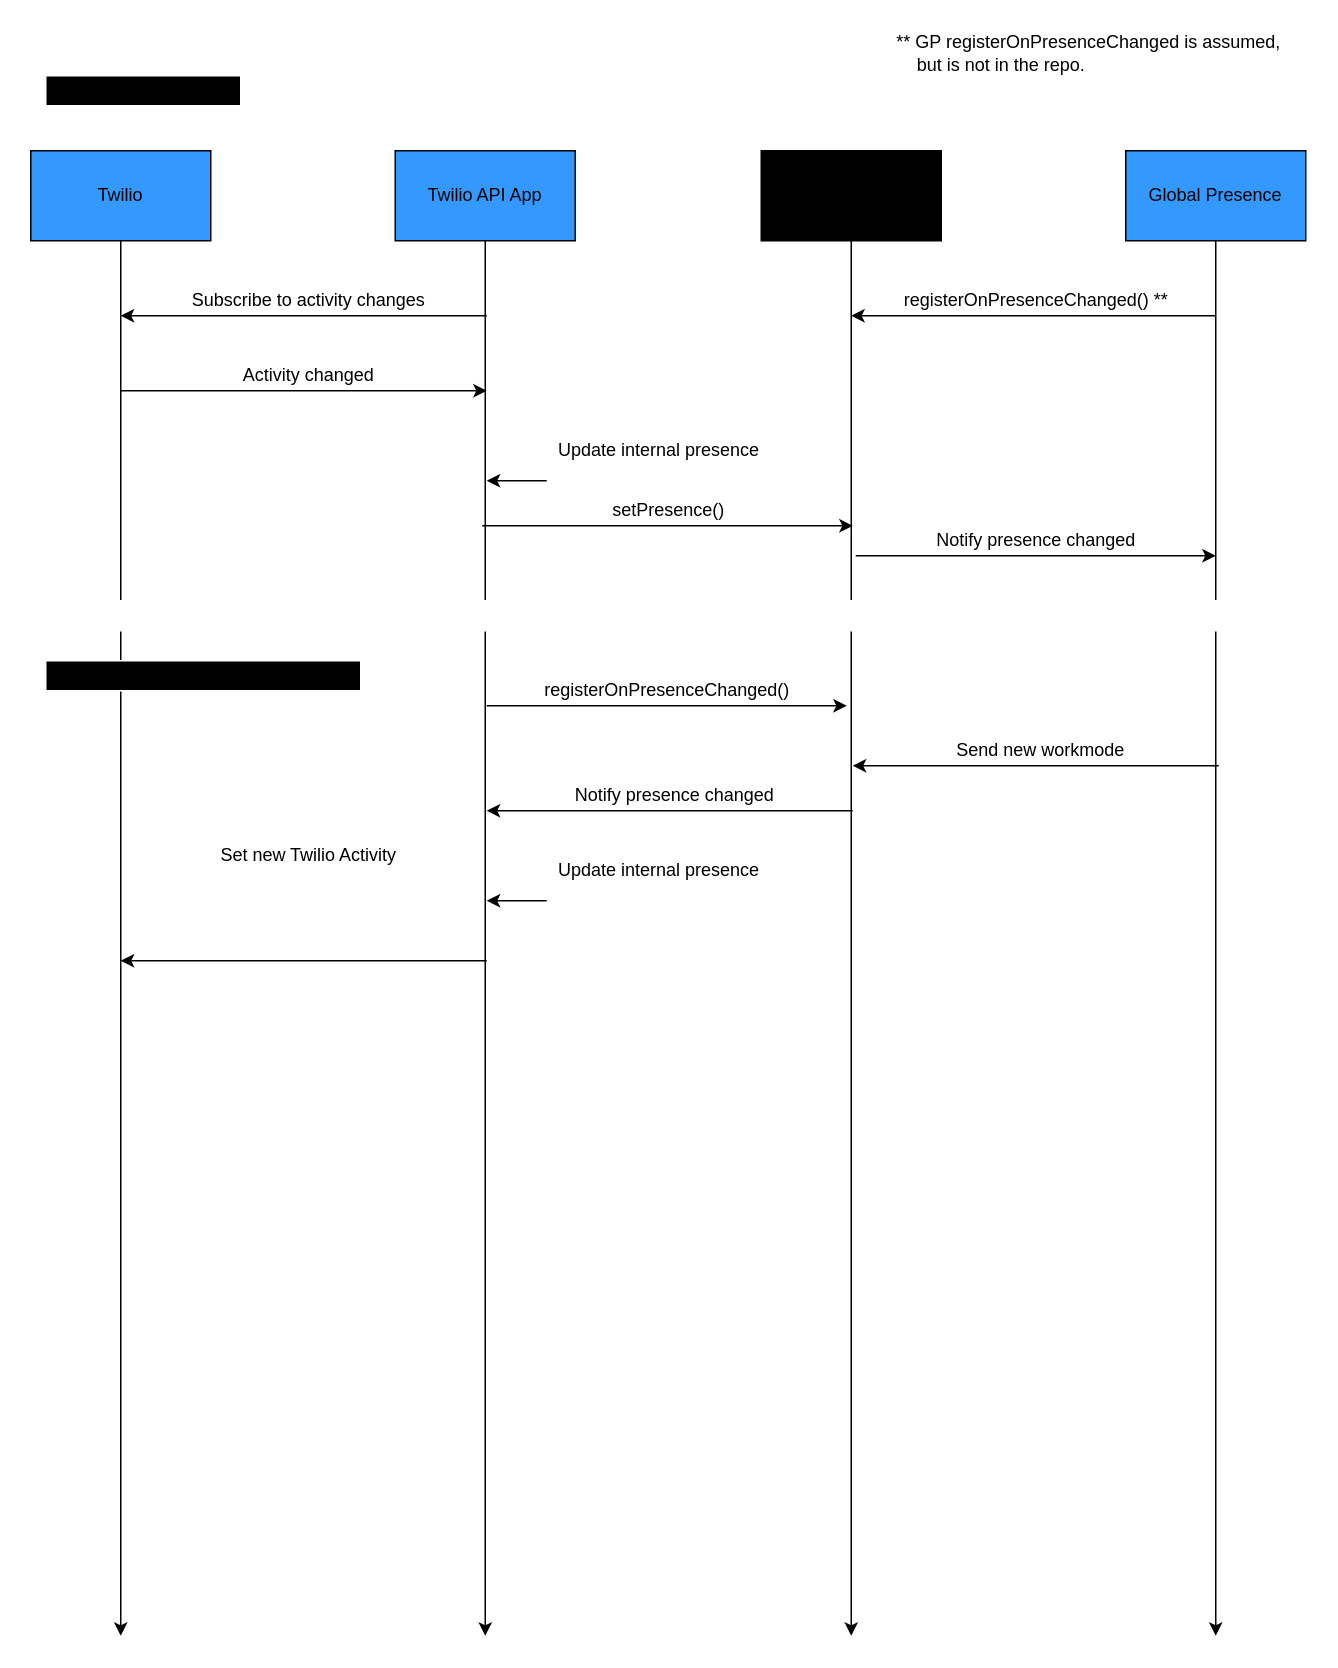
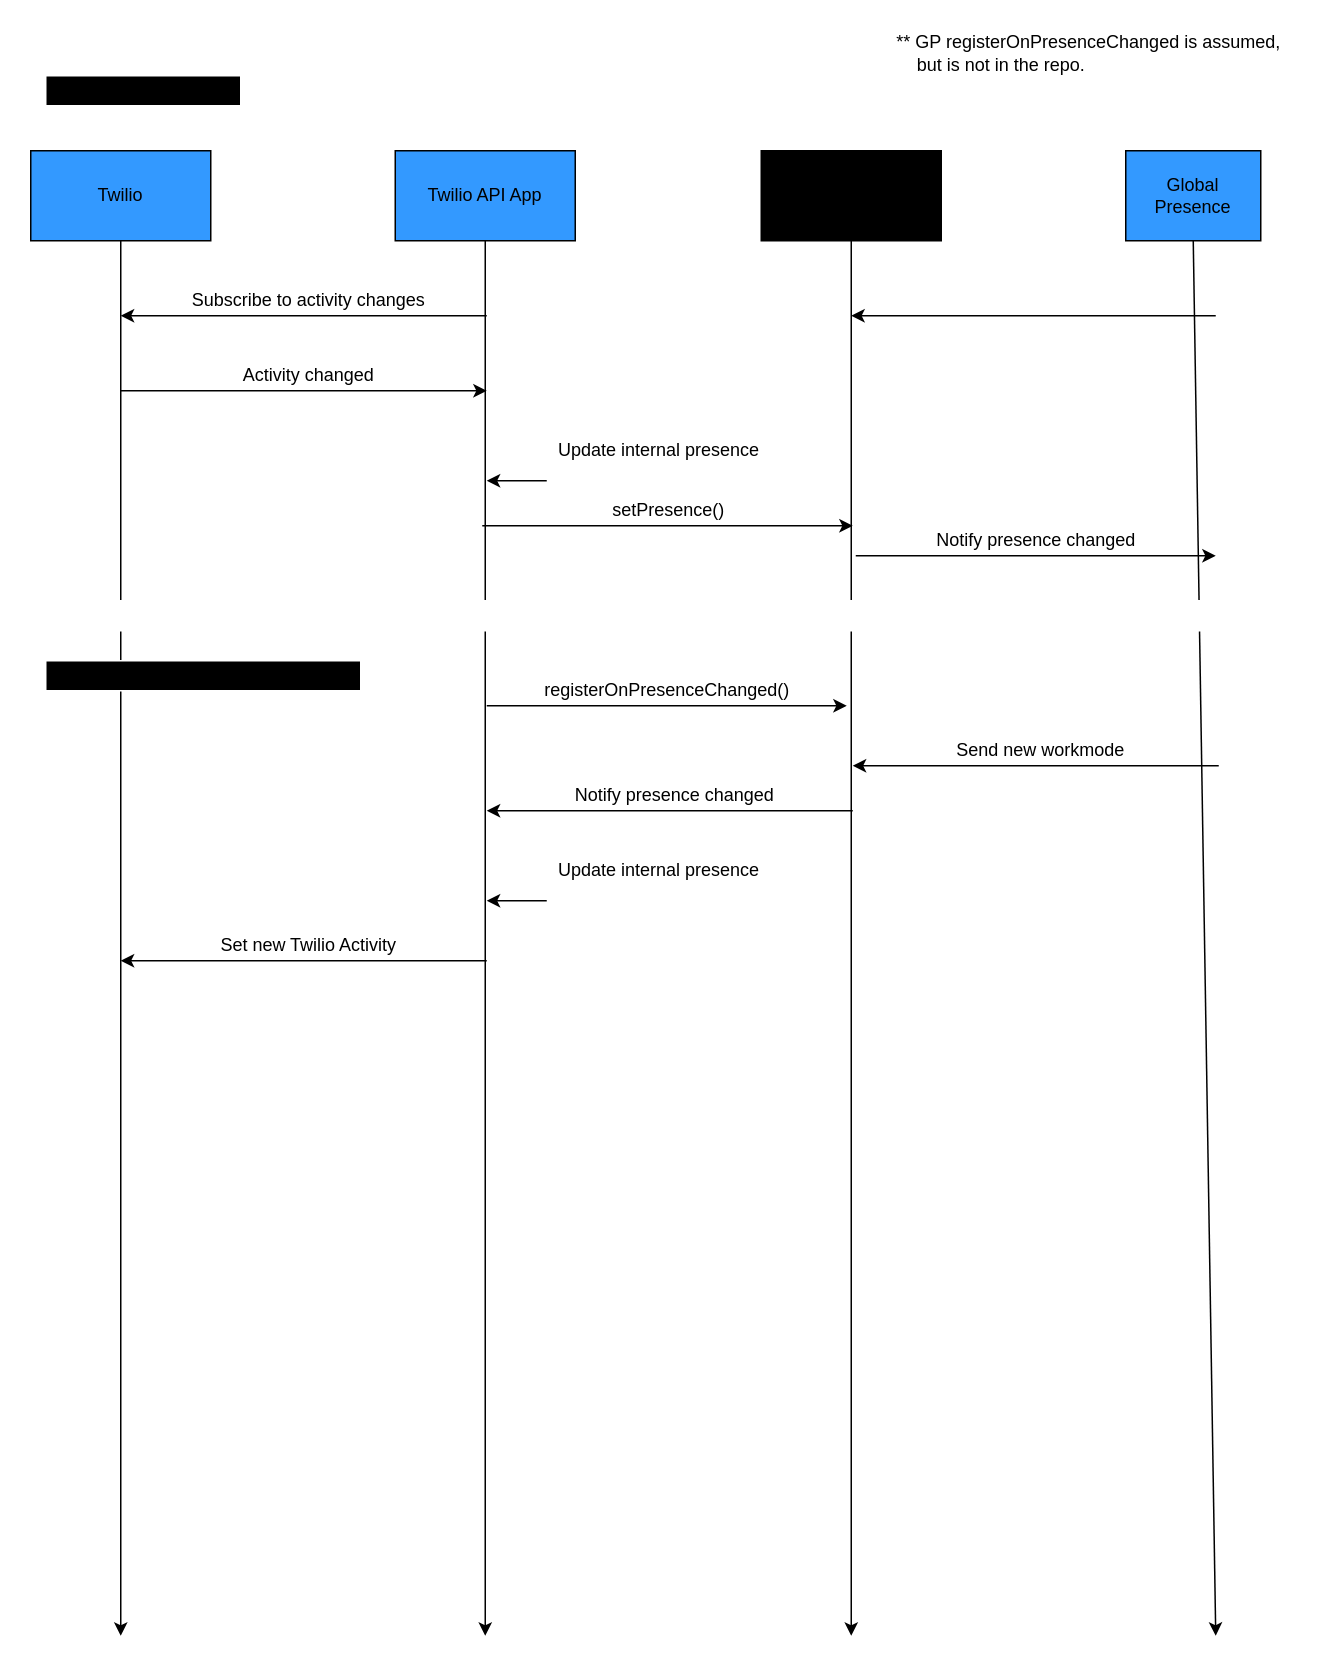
(1216, 196) -> (1193, 196)
(1036, 301) -> none
(308, 856) -> (308, 946)
